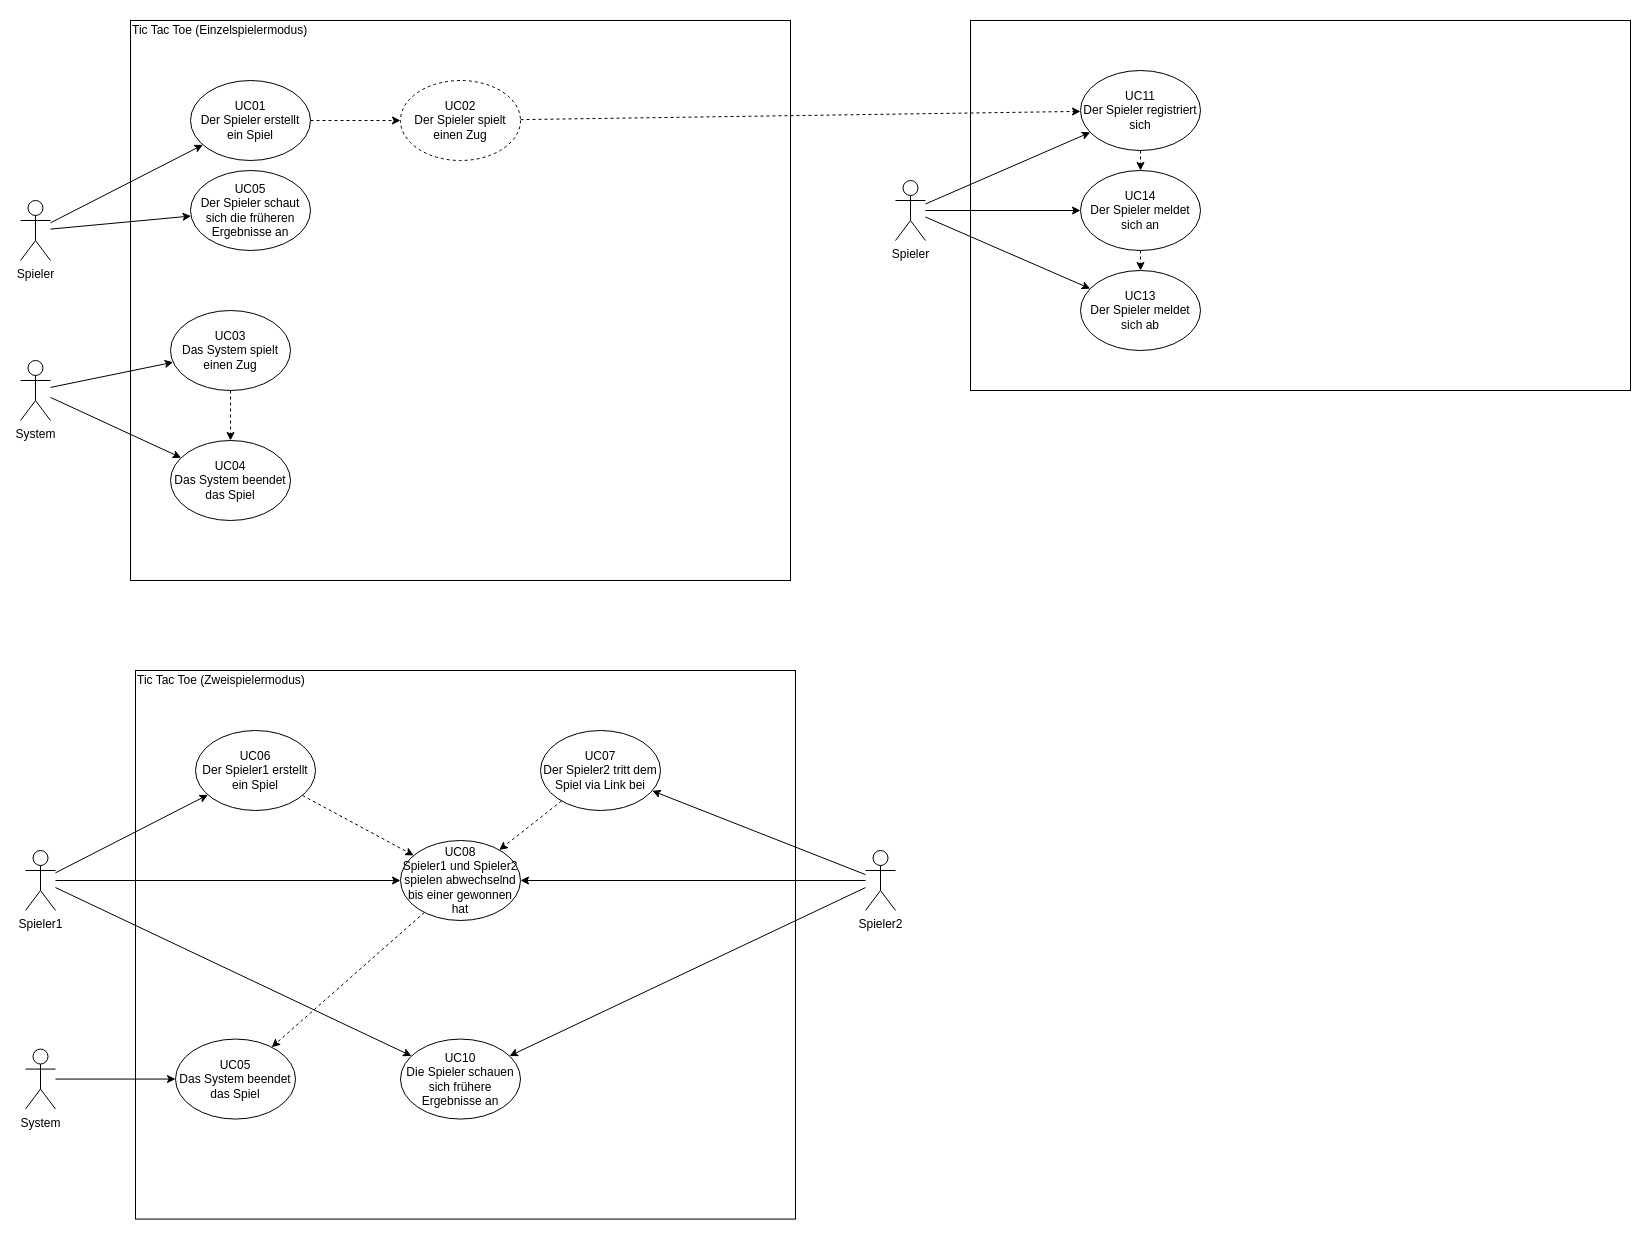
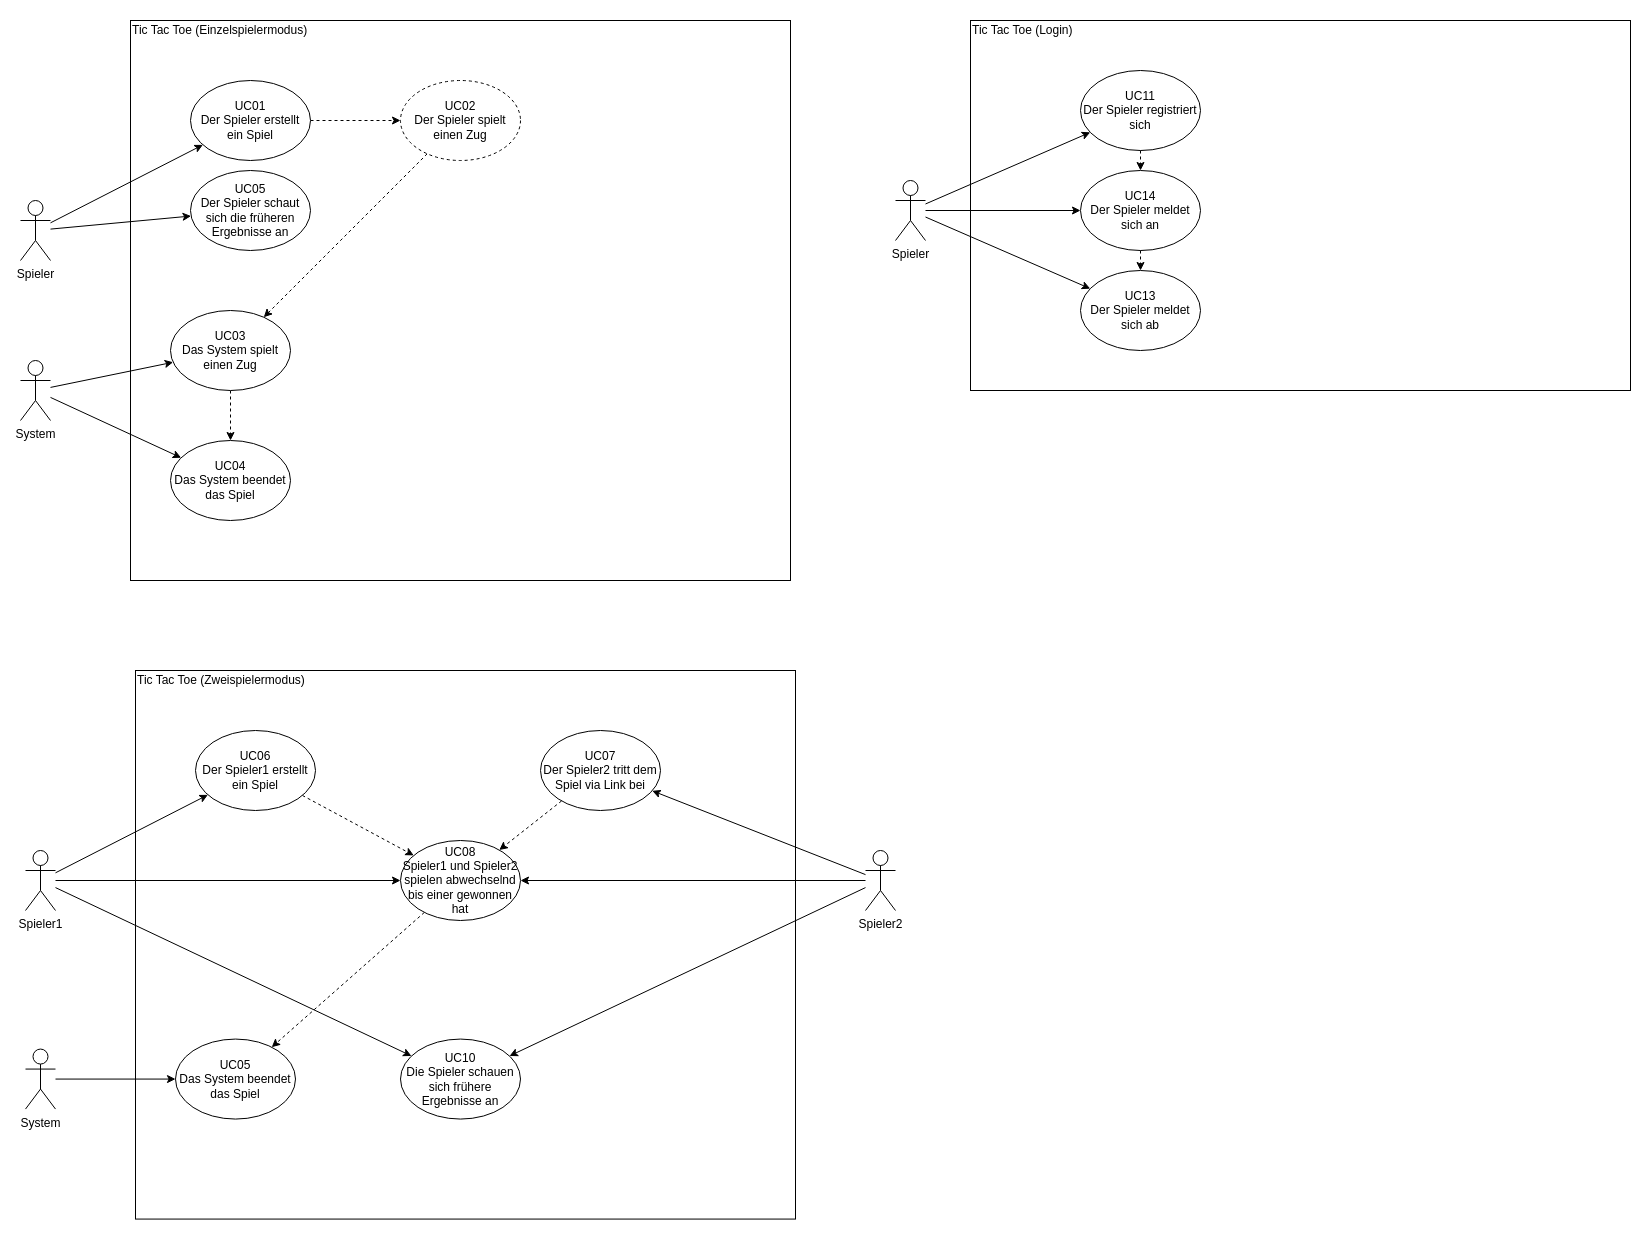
none -> (1066, 31)
(797, 116) -> (348, 233)
